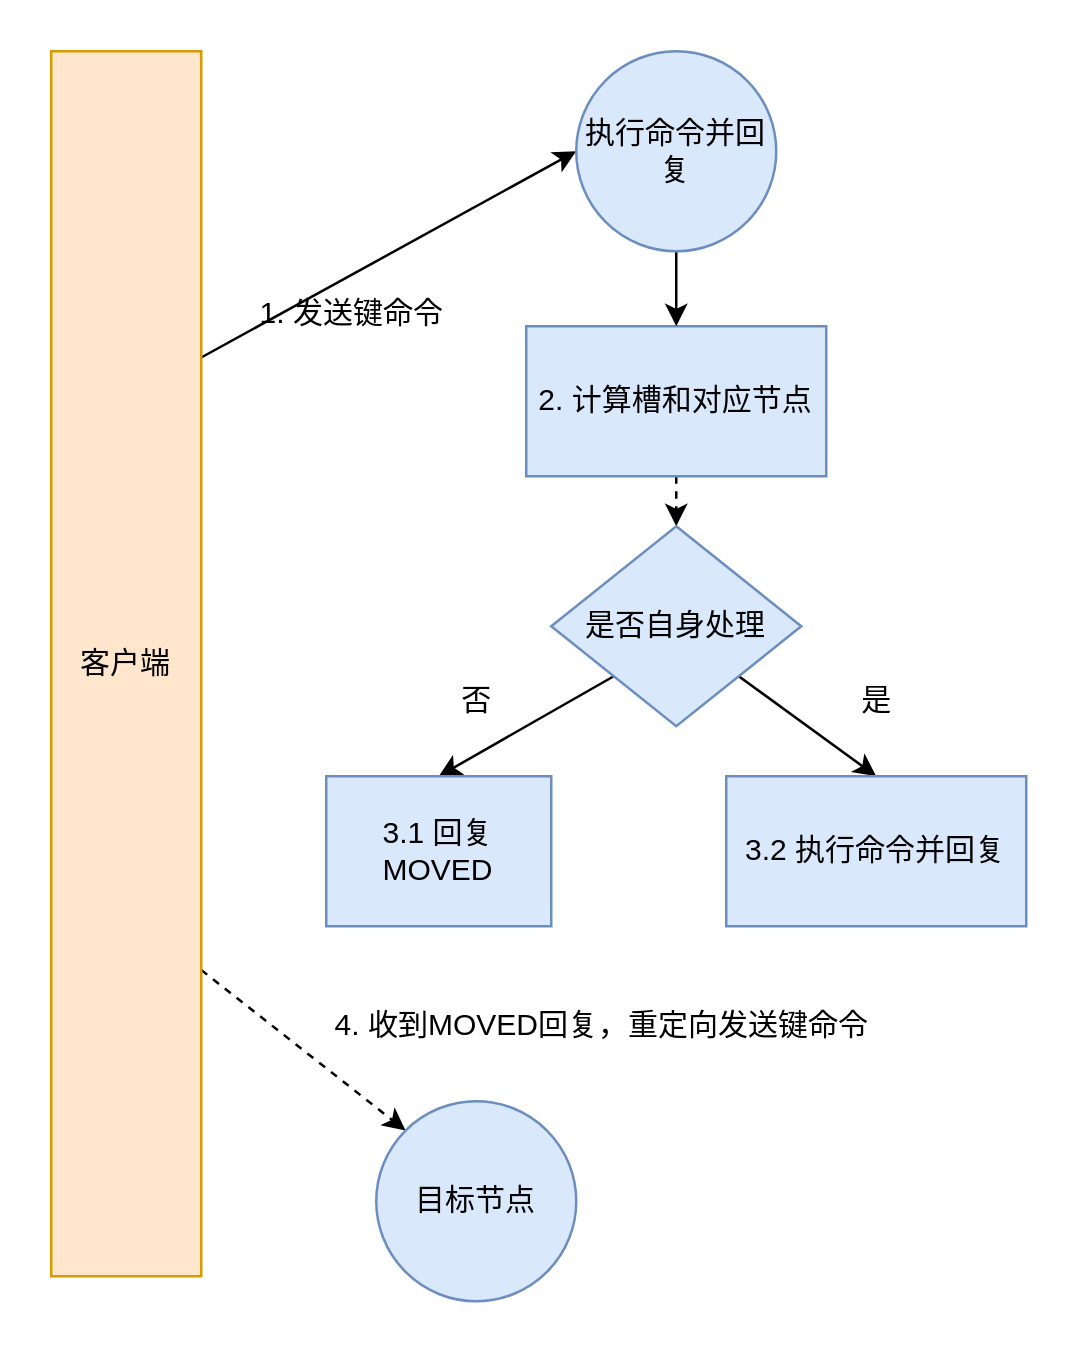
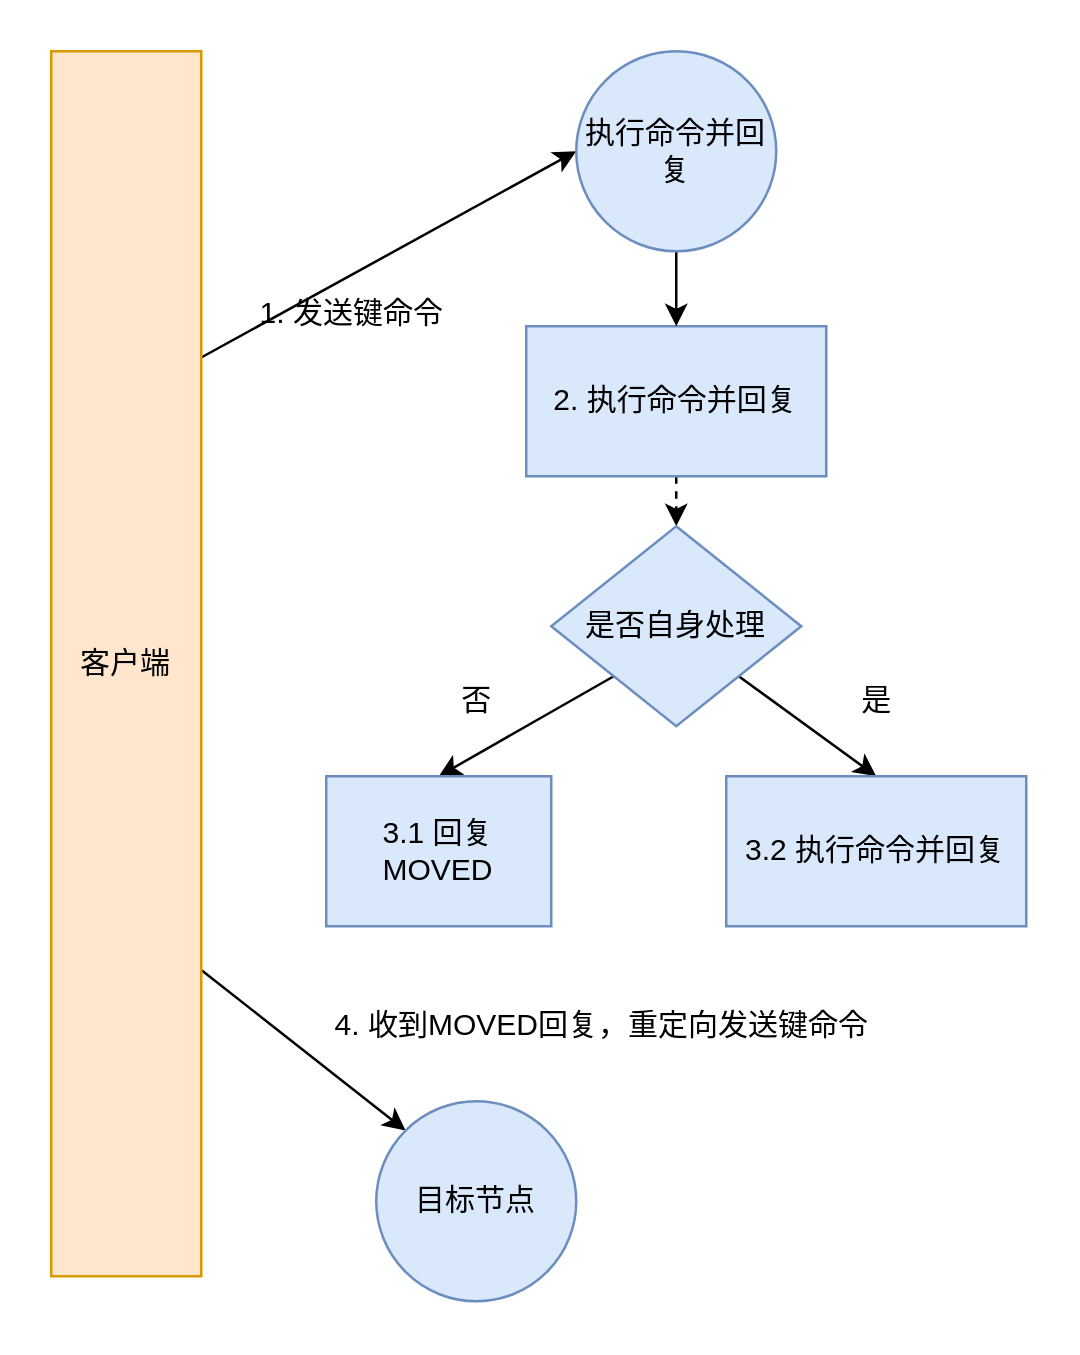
(676, 401) -> (676, 401)
(299, 1047) -> (299, 1047)
